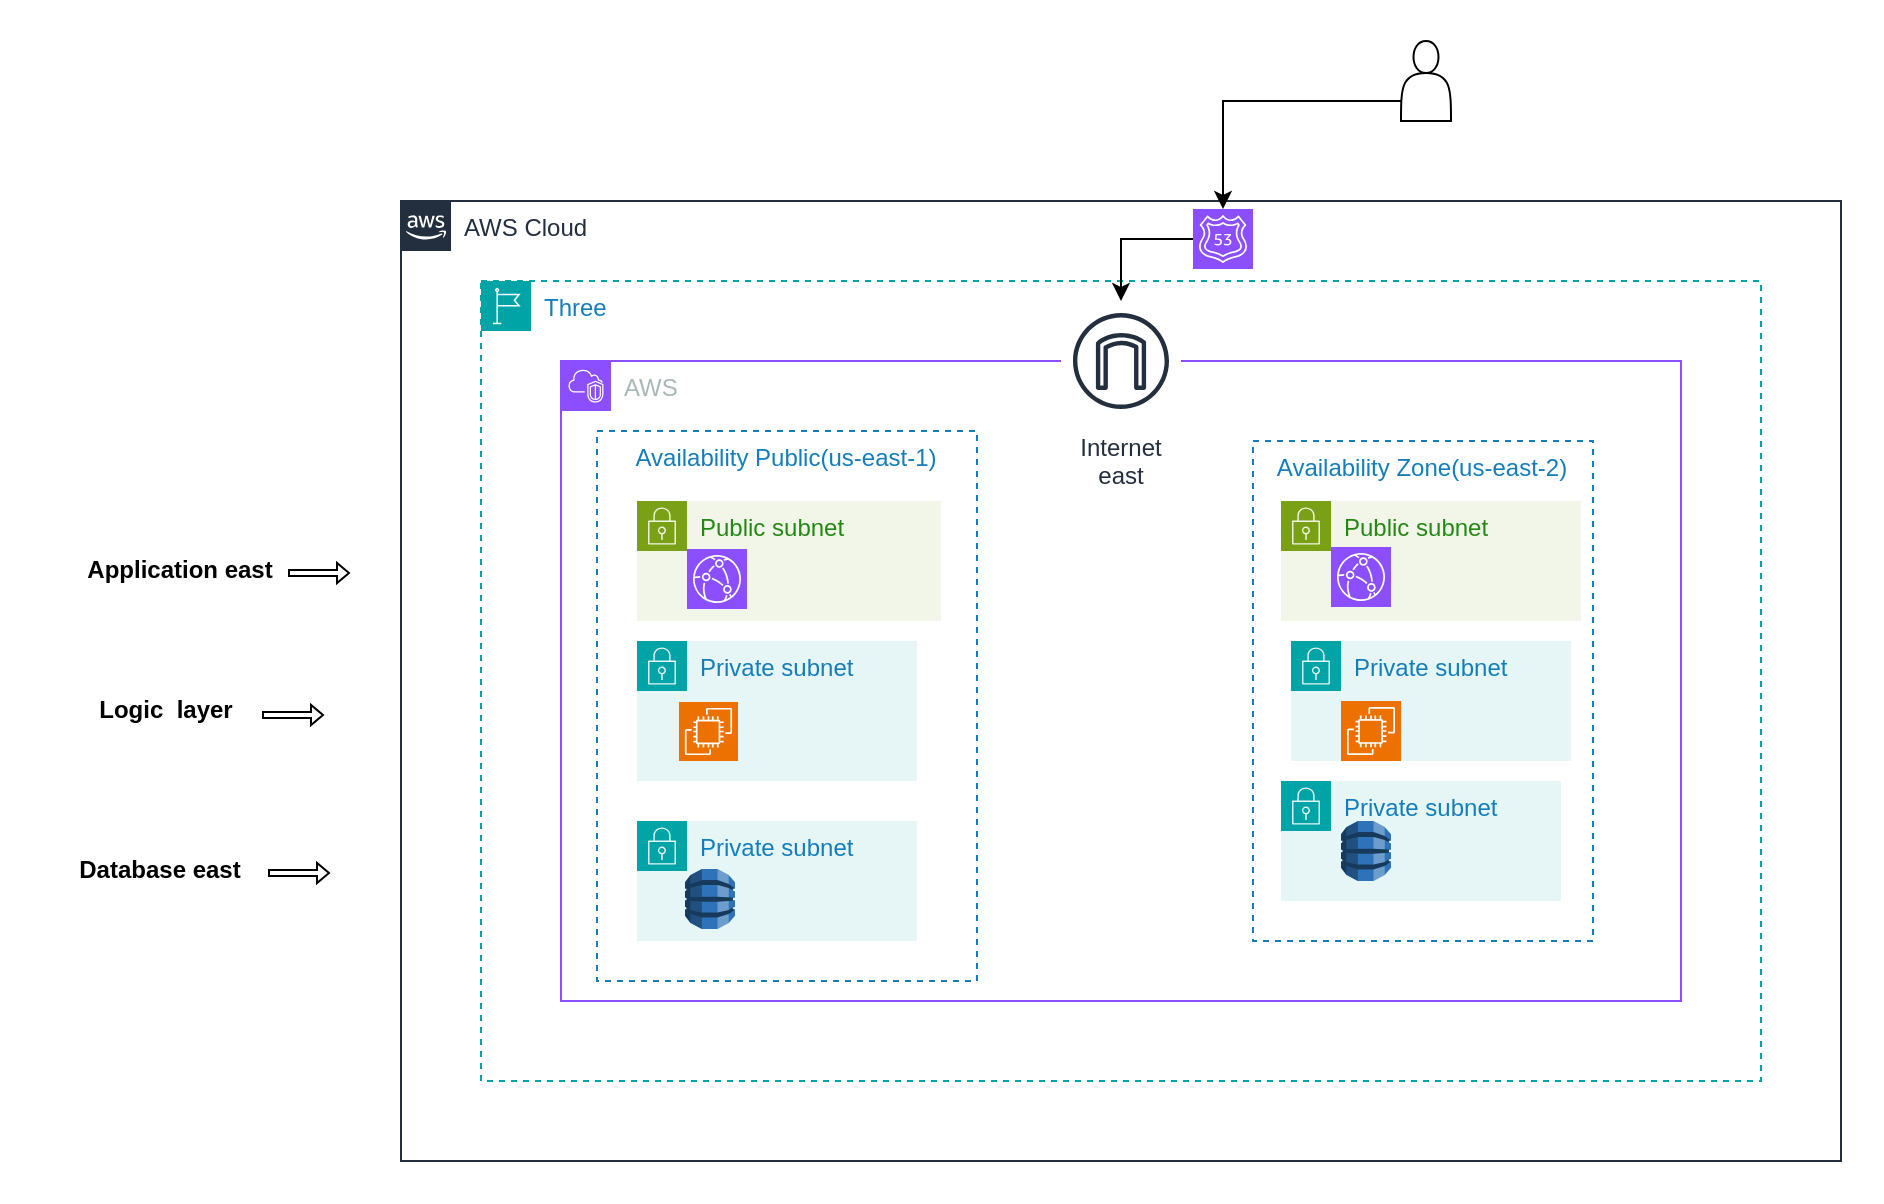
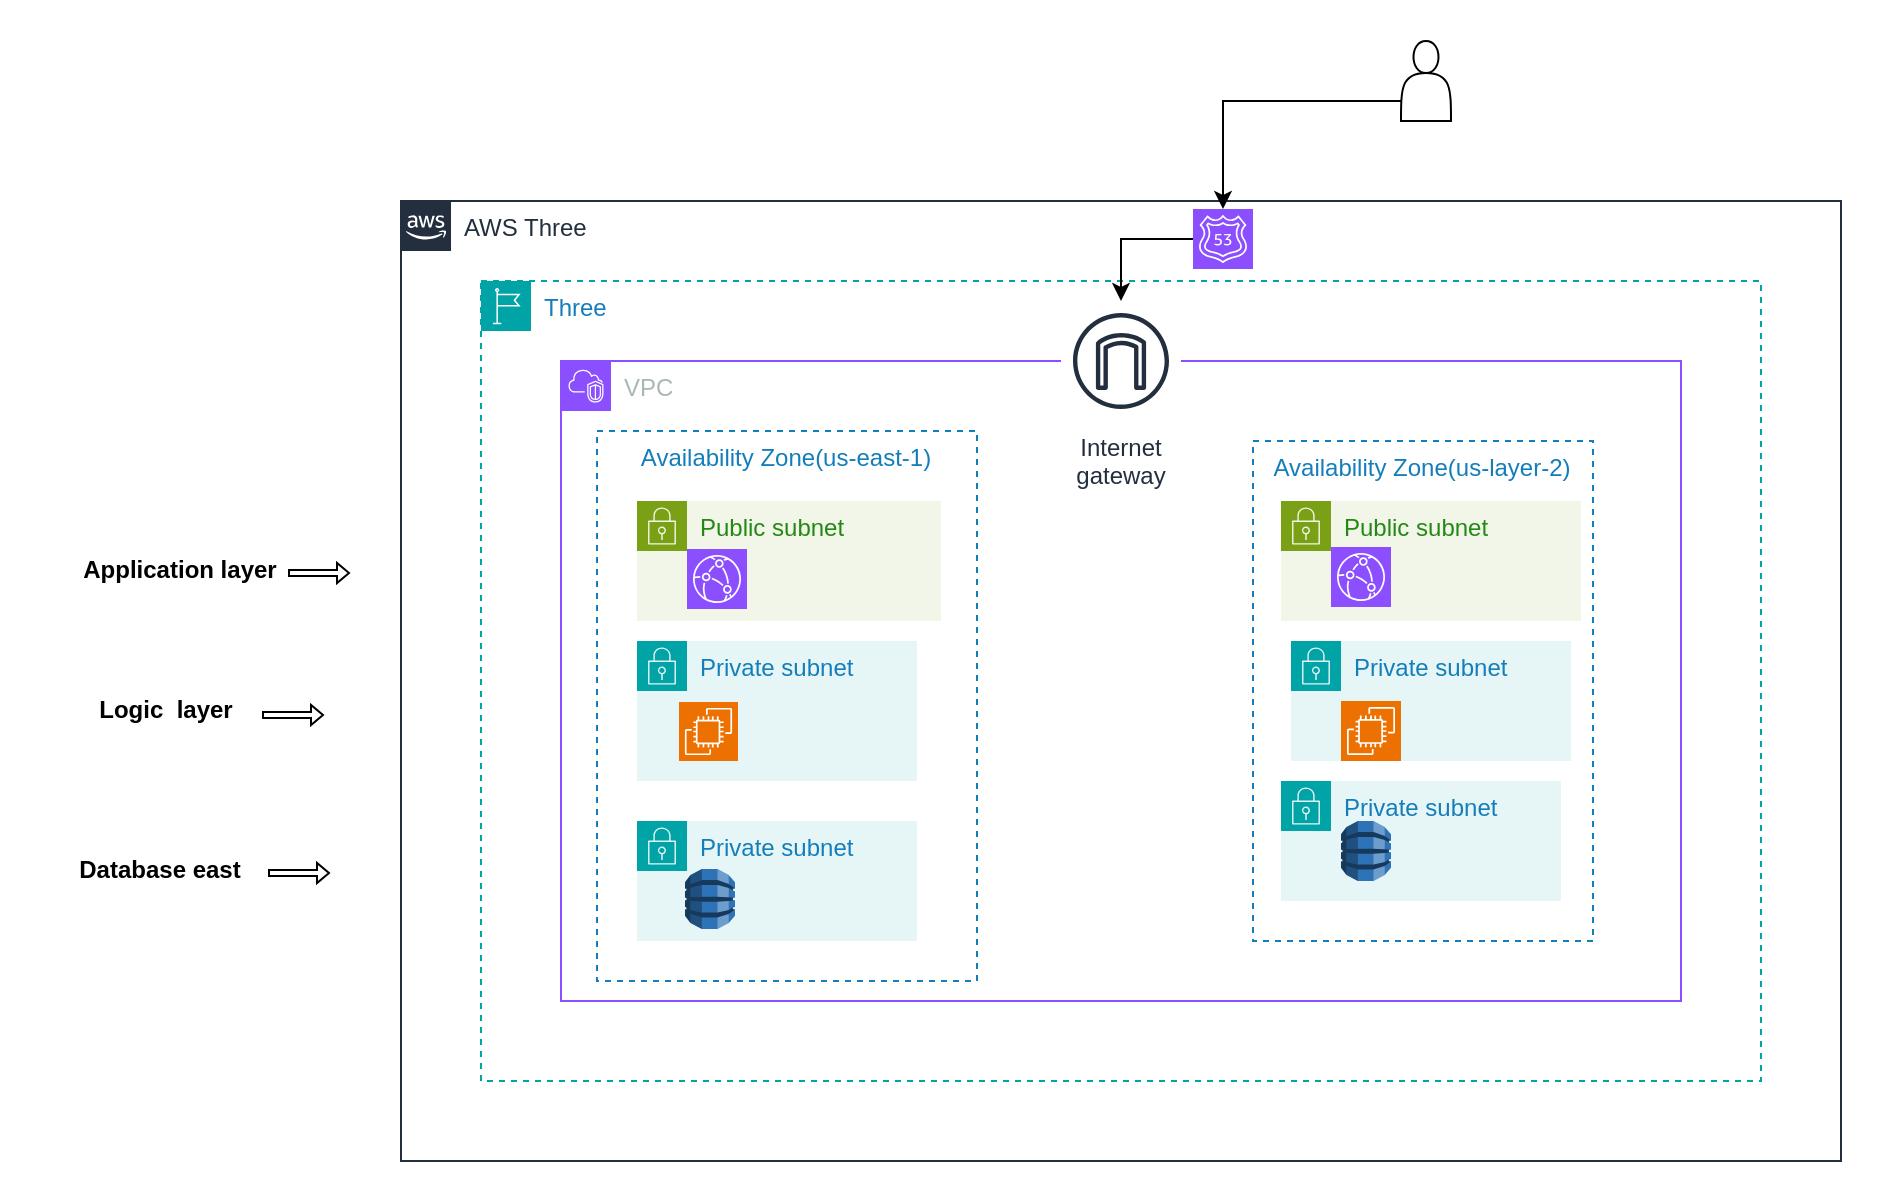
(519, 229) -> (522, 229)
(645, 389) -> (645, 389)
(787, 459) -> (787, 459)
(1122, 464) -> (1122, 464)
(1423, 484) -> (1423, 484)
(181, 571) -> (181, 571)
